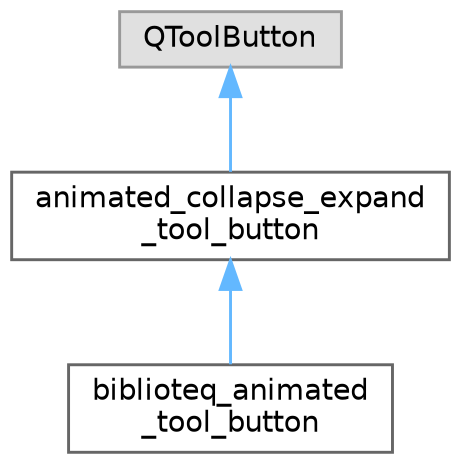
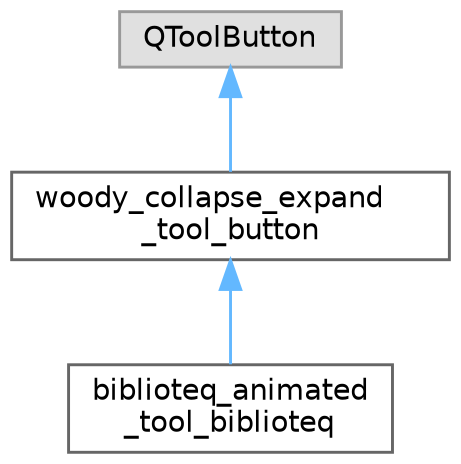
(231, 216) -> (231, 216)
(231, 409) -> (231, 409)
